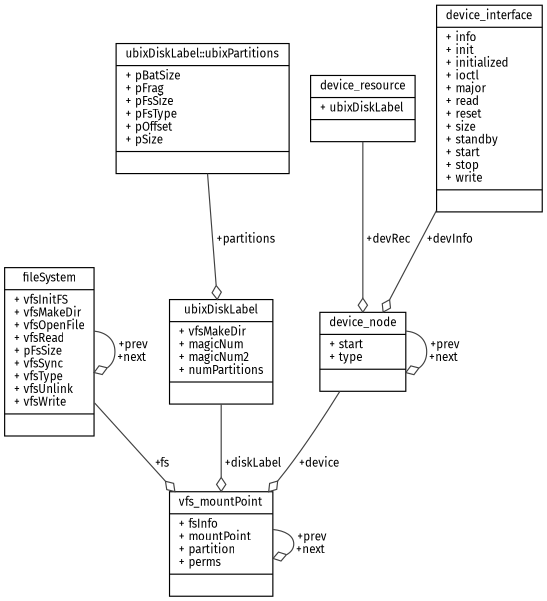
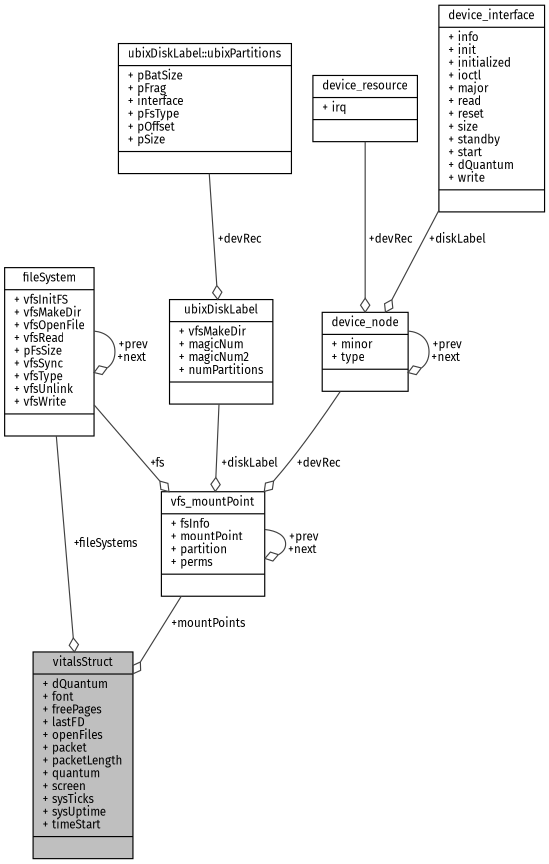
(150, 102) -> (156, 102)
(362, 108) -> (335, 108)
(463, 165) -> (481, 165)
(244, 240) -> (238, 240)
(448, 240) -> (456, 240)
(347, 345) -> (352, 345)
(318, 464) -> (317, 464)
none -> (83, 755)
